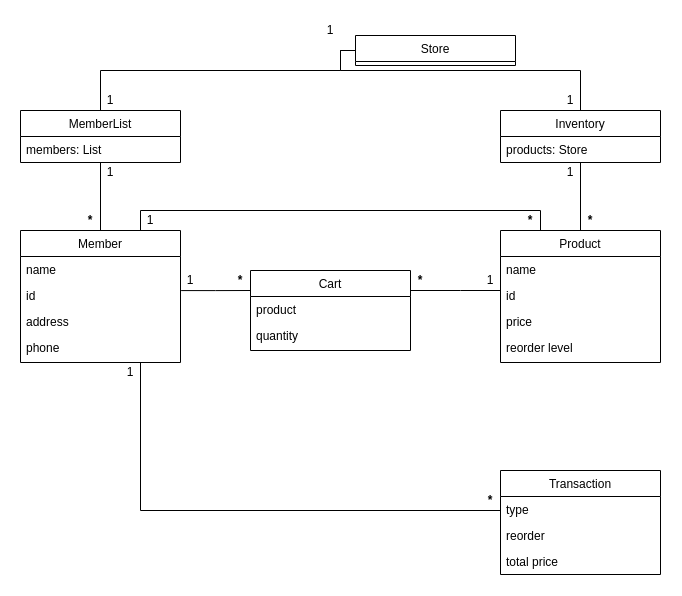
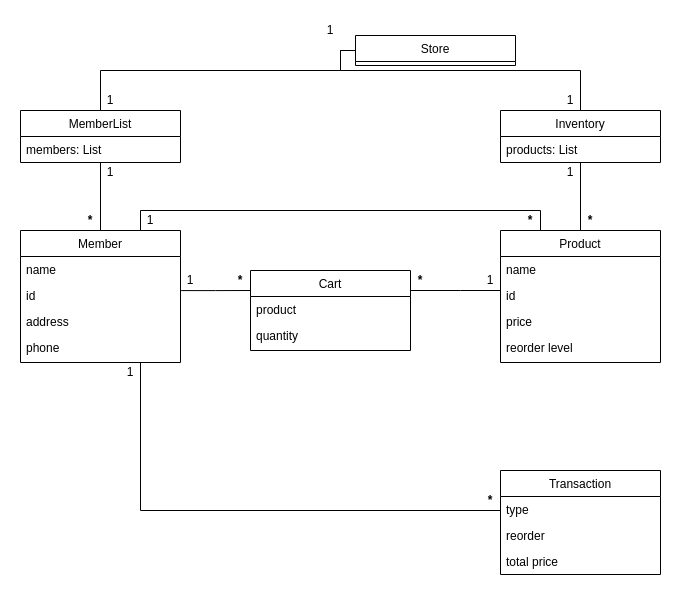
(553, 150) -> (548, 150)
